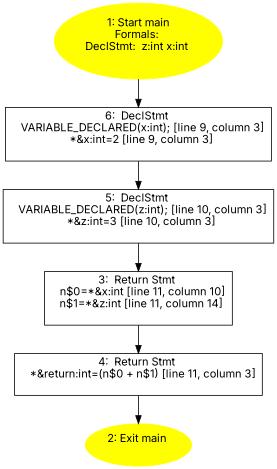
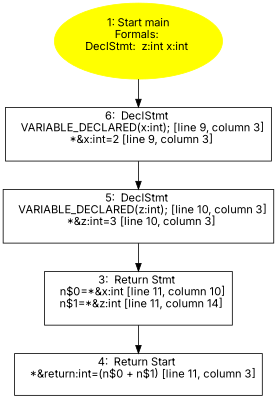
(138, 374) -> (138, 374)
(138, 445) -> none
